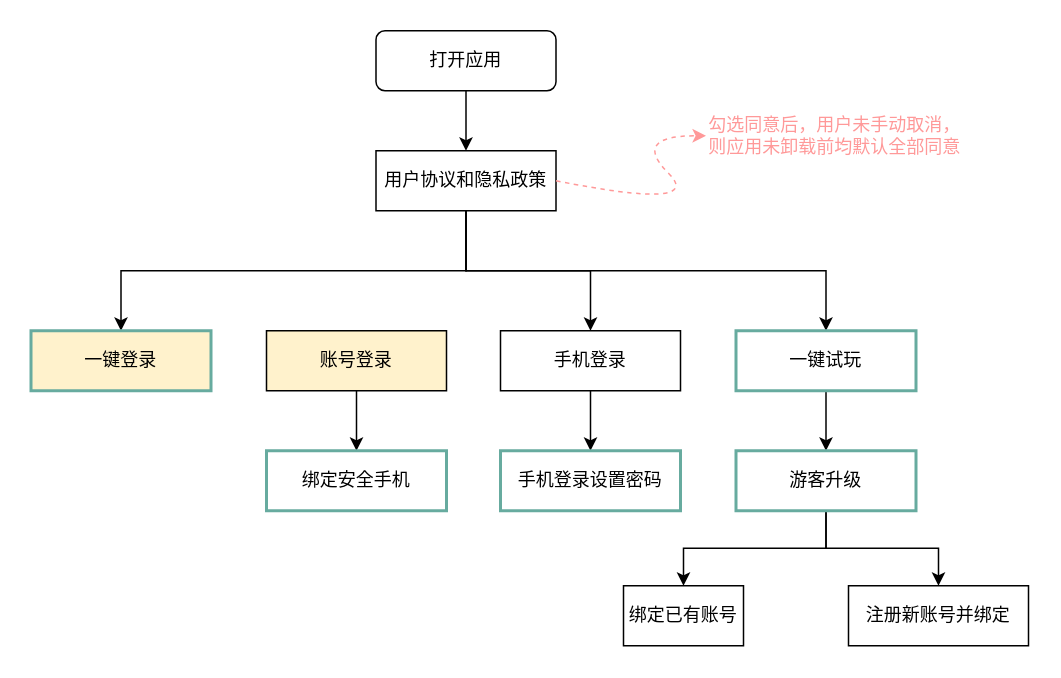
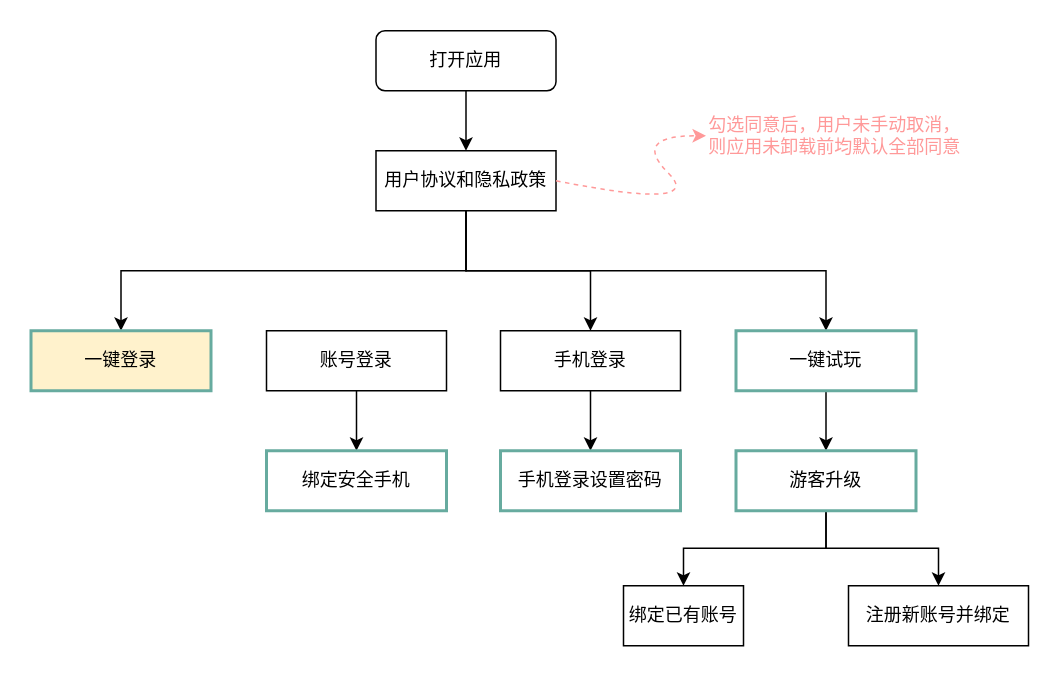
(356, 361) -> (356, 361)
